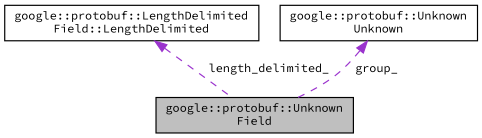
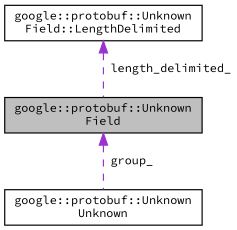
(132, 23) -> (103, 23)
(332, 78) -> (103, 167)
